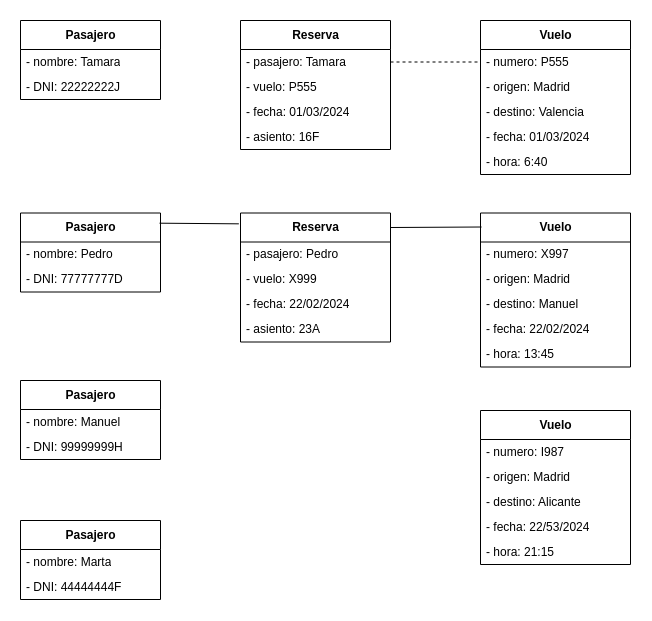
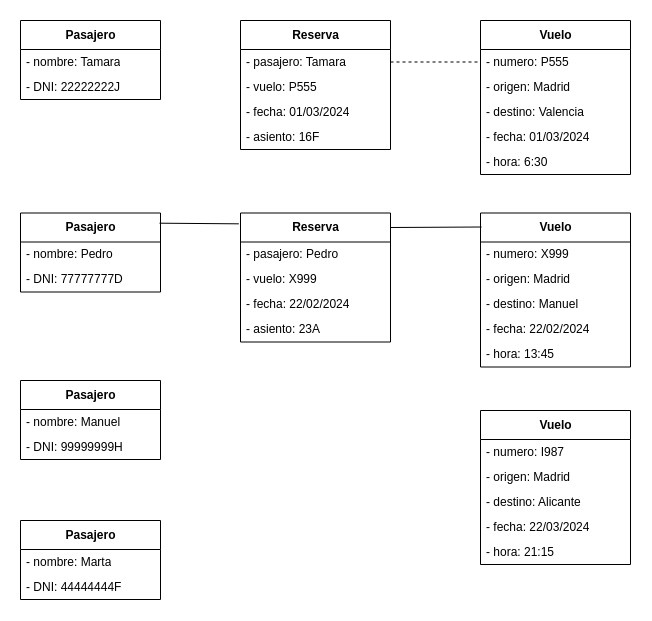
(521, 163) -> (521, 163)
(529, 255) -> (529, 255)
(546, 528) -> (546, 528)
